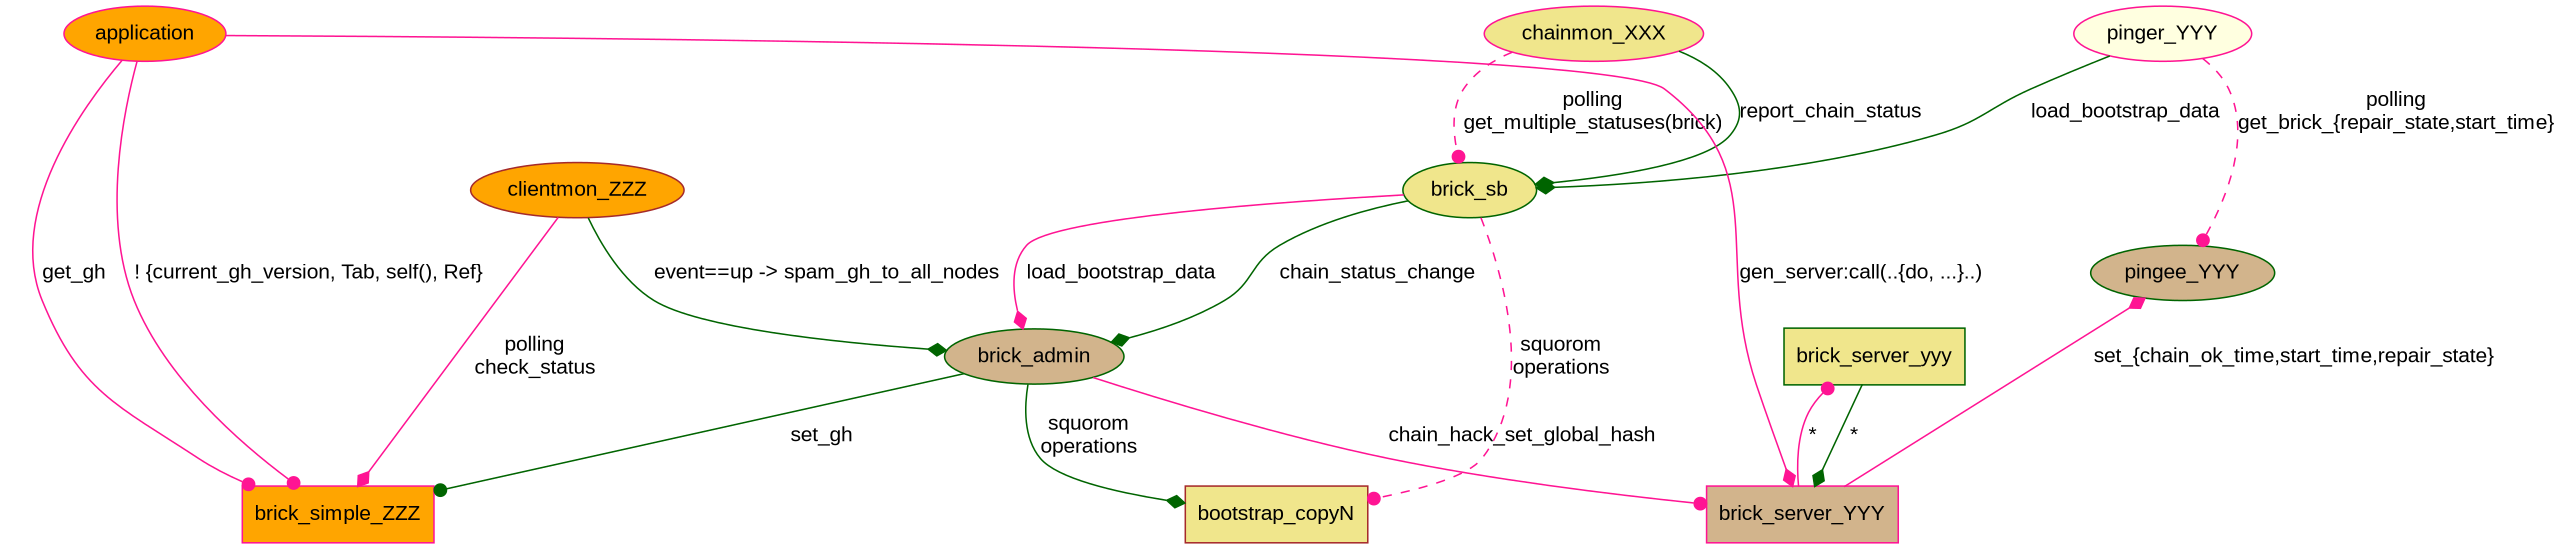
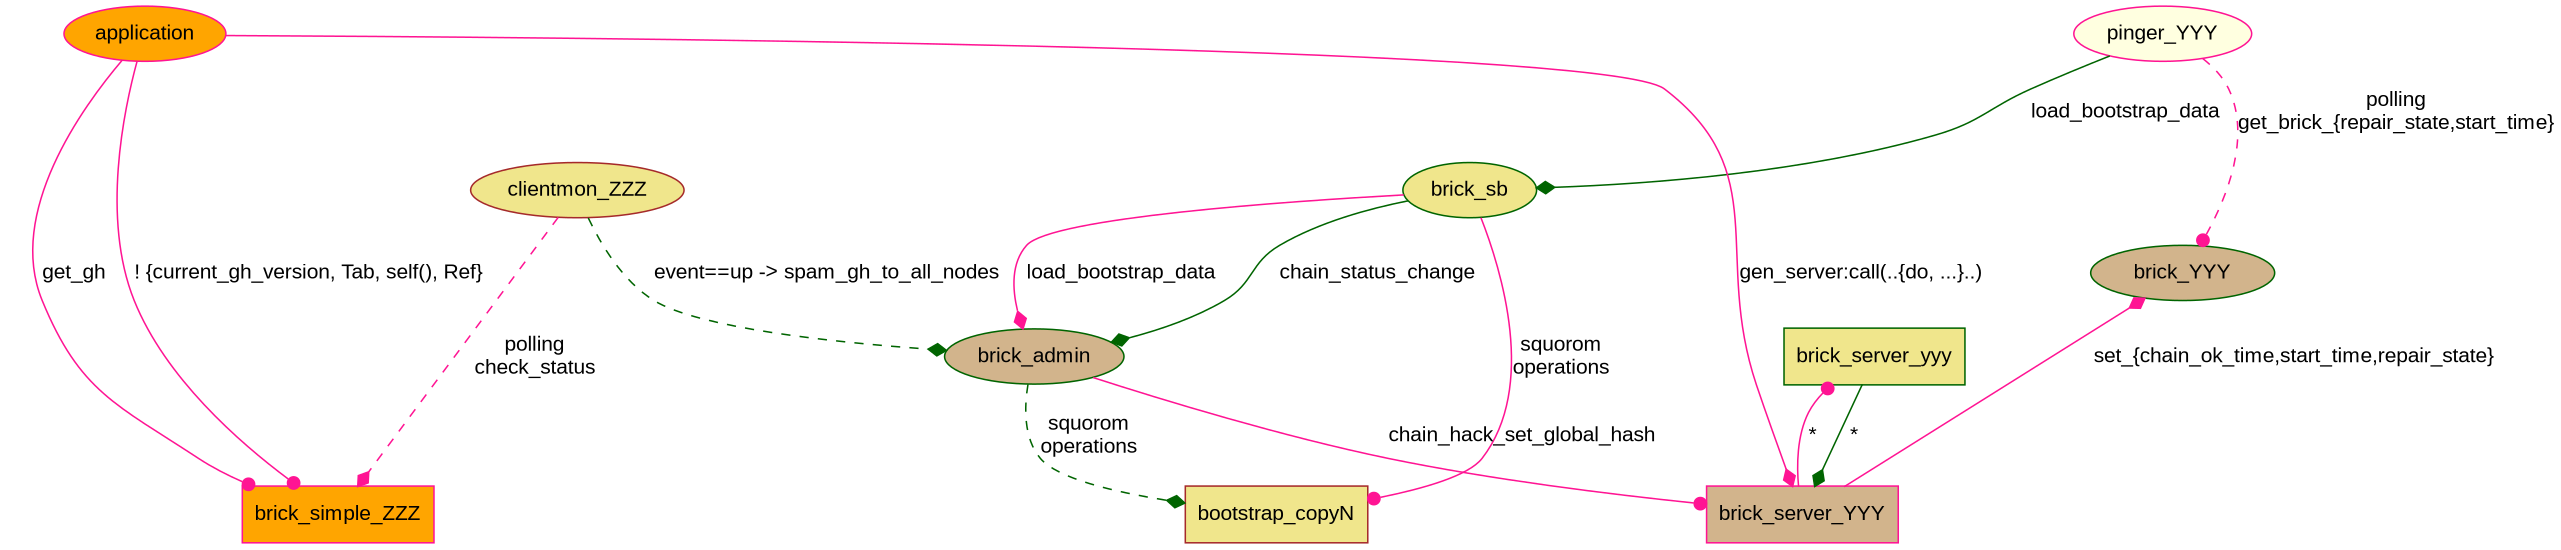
(1594, 34) -> none
(577, 190) -> (577, 190)
(2183, 273) -> (2183, 273)
(736, 326) -> (736, 326)
(463, 345) -> (463, 345)
(1509, 394) -> (1509, 394)
(705, 431) -> none
(1064, 474) -> (1064, 474)
